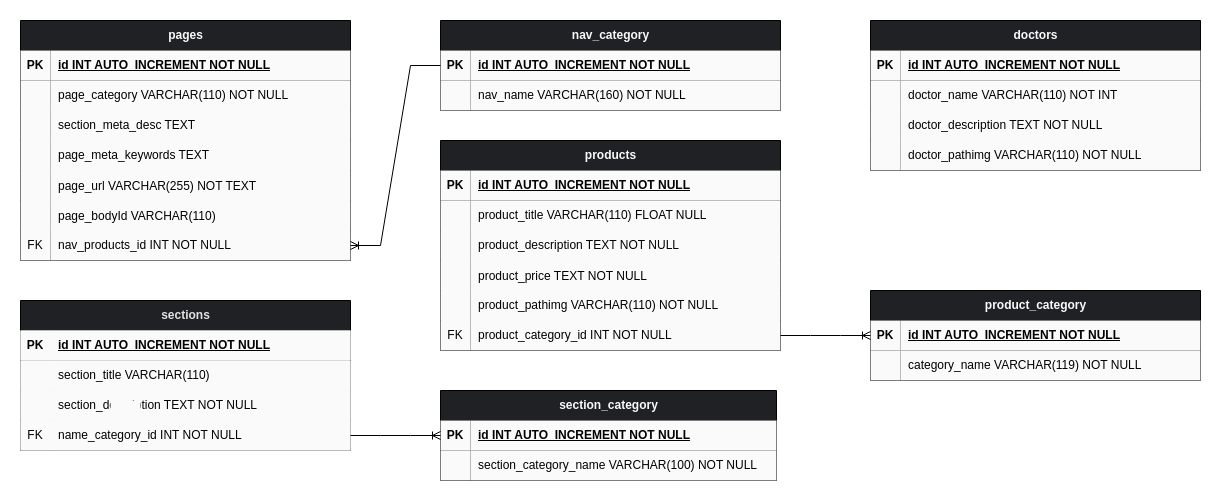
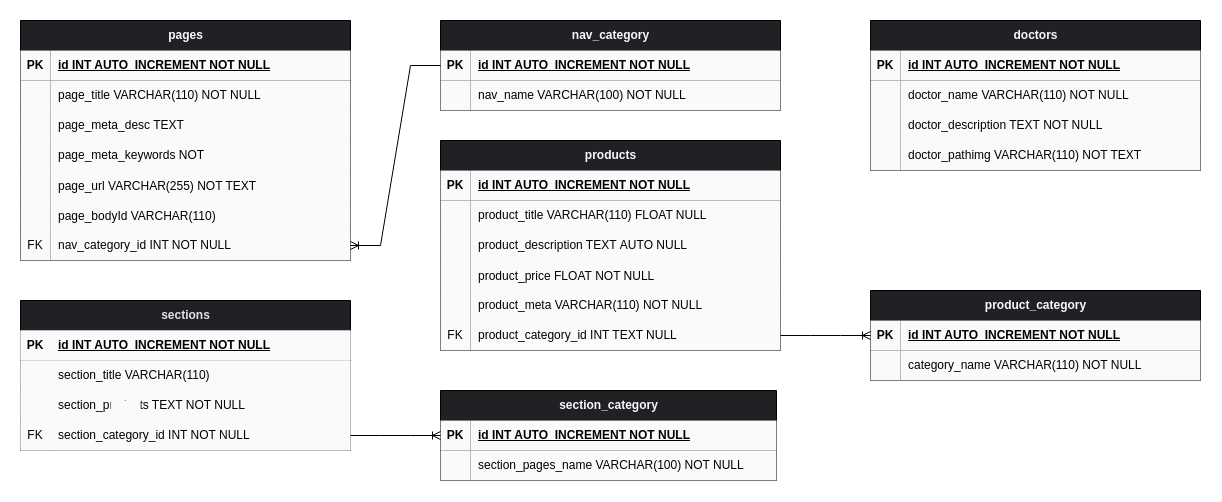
(173, 96) -> (160, 96)
(576, 96) -> (576, 96)
(1013, 96) -> (1016, 96)
(129, 126) -> (121, 126)
(134, 156) -> (131, 156)
(1025, 156) -> (1025, 156)
(146, 246) -> (146, 246)
(583, 246) -> (587, 246)
(564, 276) -> (567, 276)
(600, 306) -> (591, 306)
(580, 336) -> (583, 336)
(1023, 366) -> (1023, 366)
(162, 406) -> (155, 406)
(150, 436) -> (158, 436)
(620, 466) -> (610, 466)
